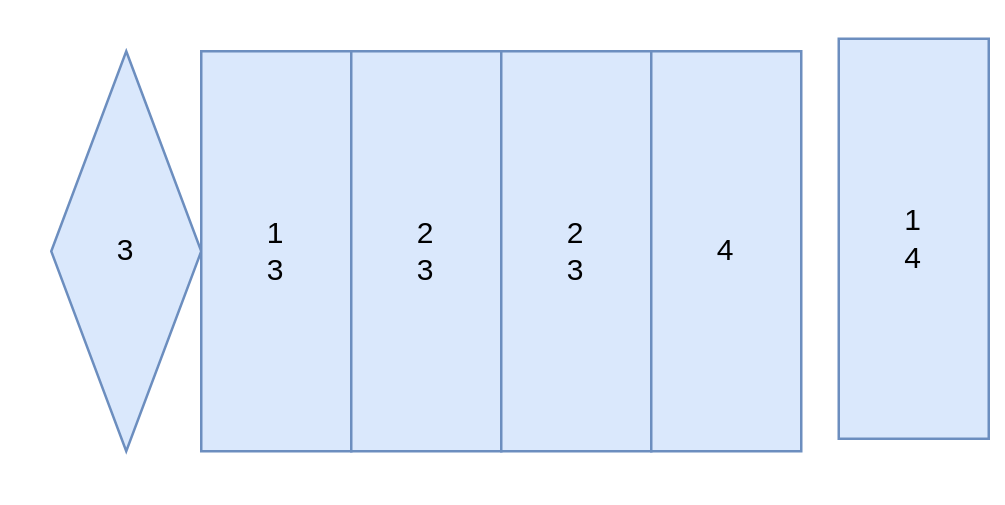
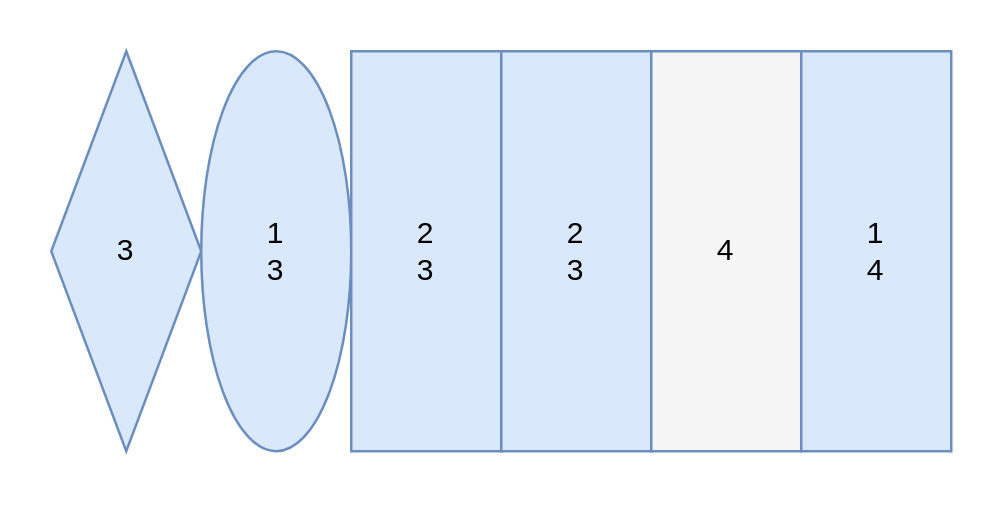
(914, 239) -> (876, 251)
(276, 251) -> (276, 251)
(726, 251) -> (726, 251)
